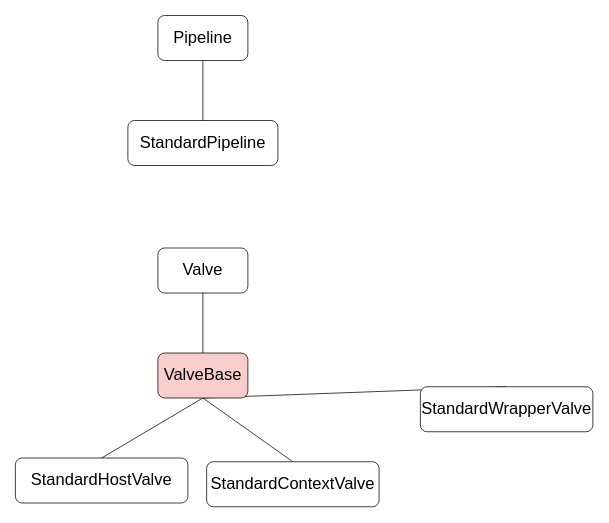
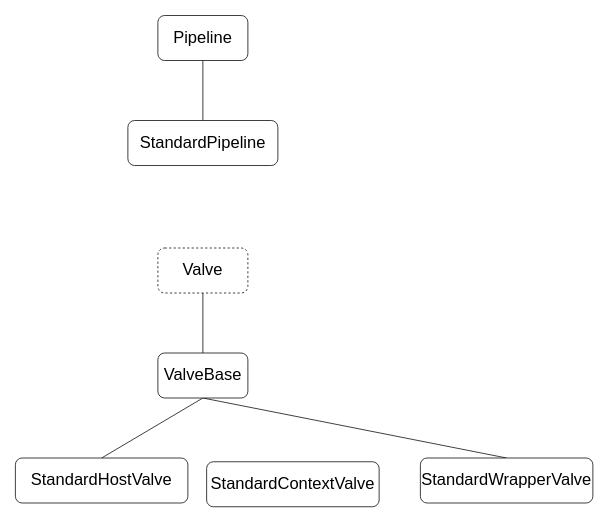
(203, 270) -> (203, 270)
(203, 375) -> (203, 375)
(507, 409) -> (507, 480)
(249, 430) -> none
